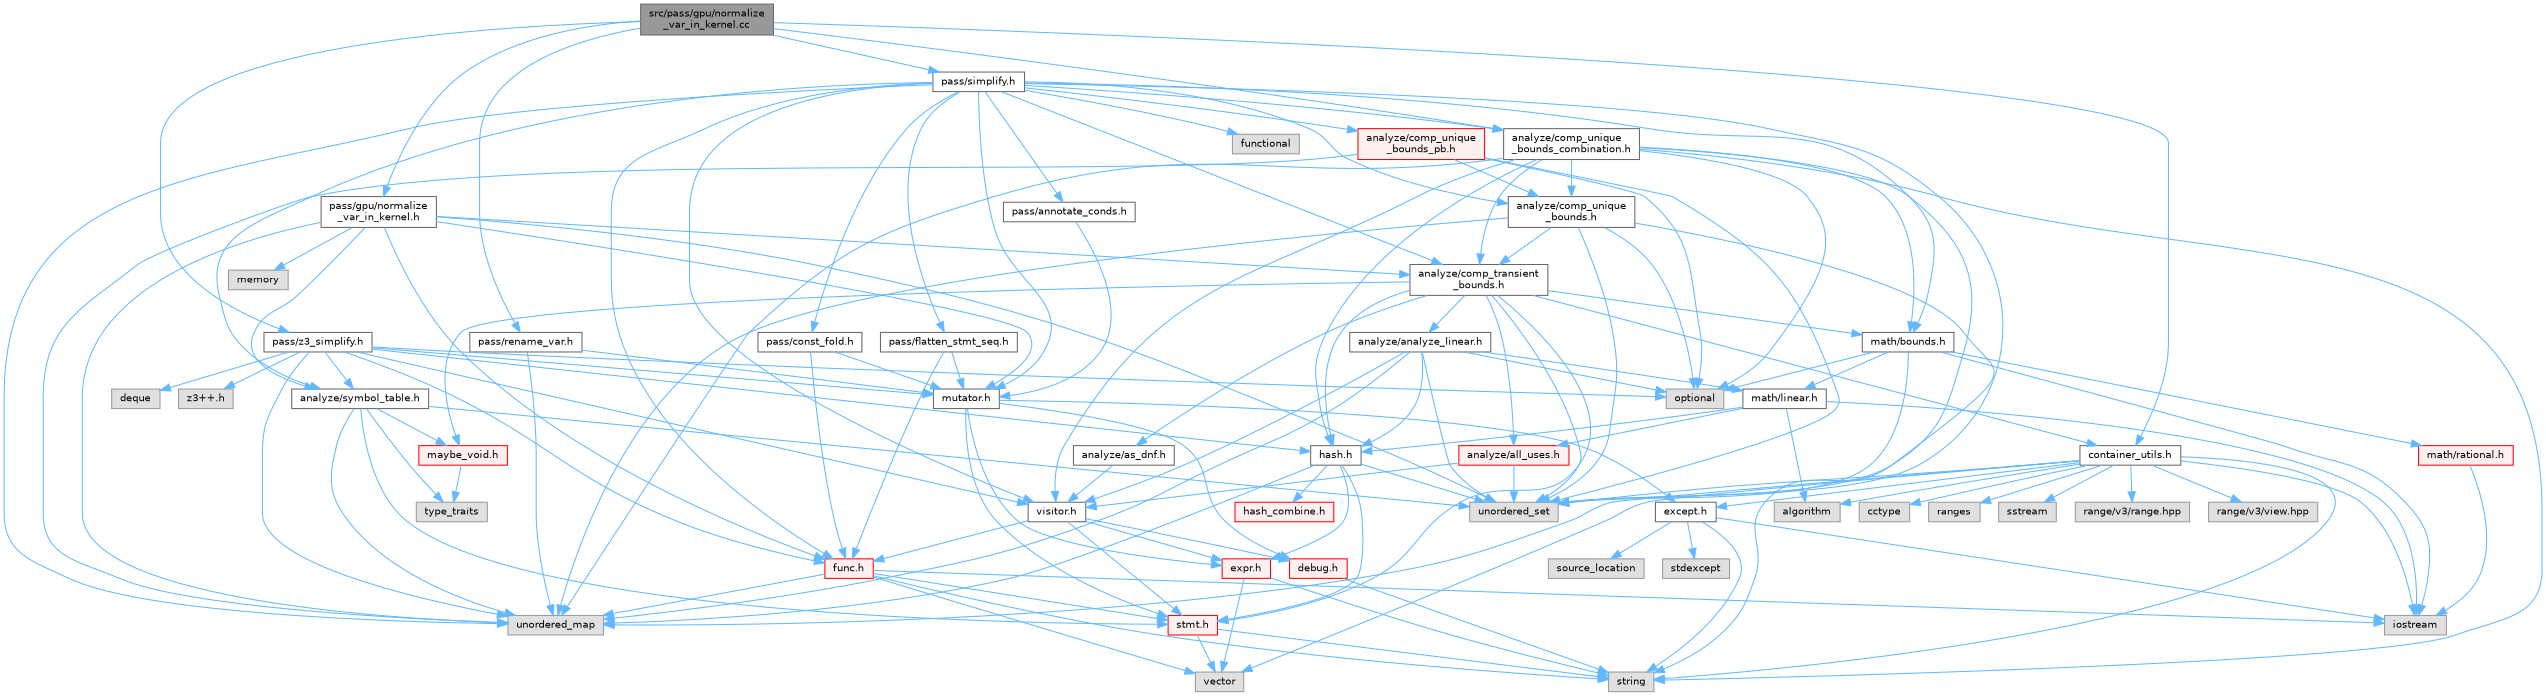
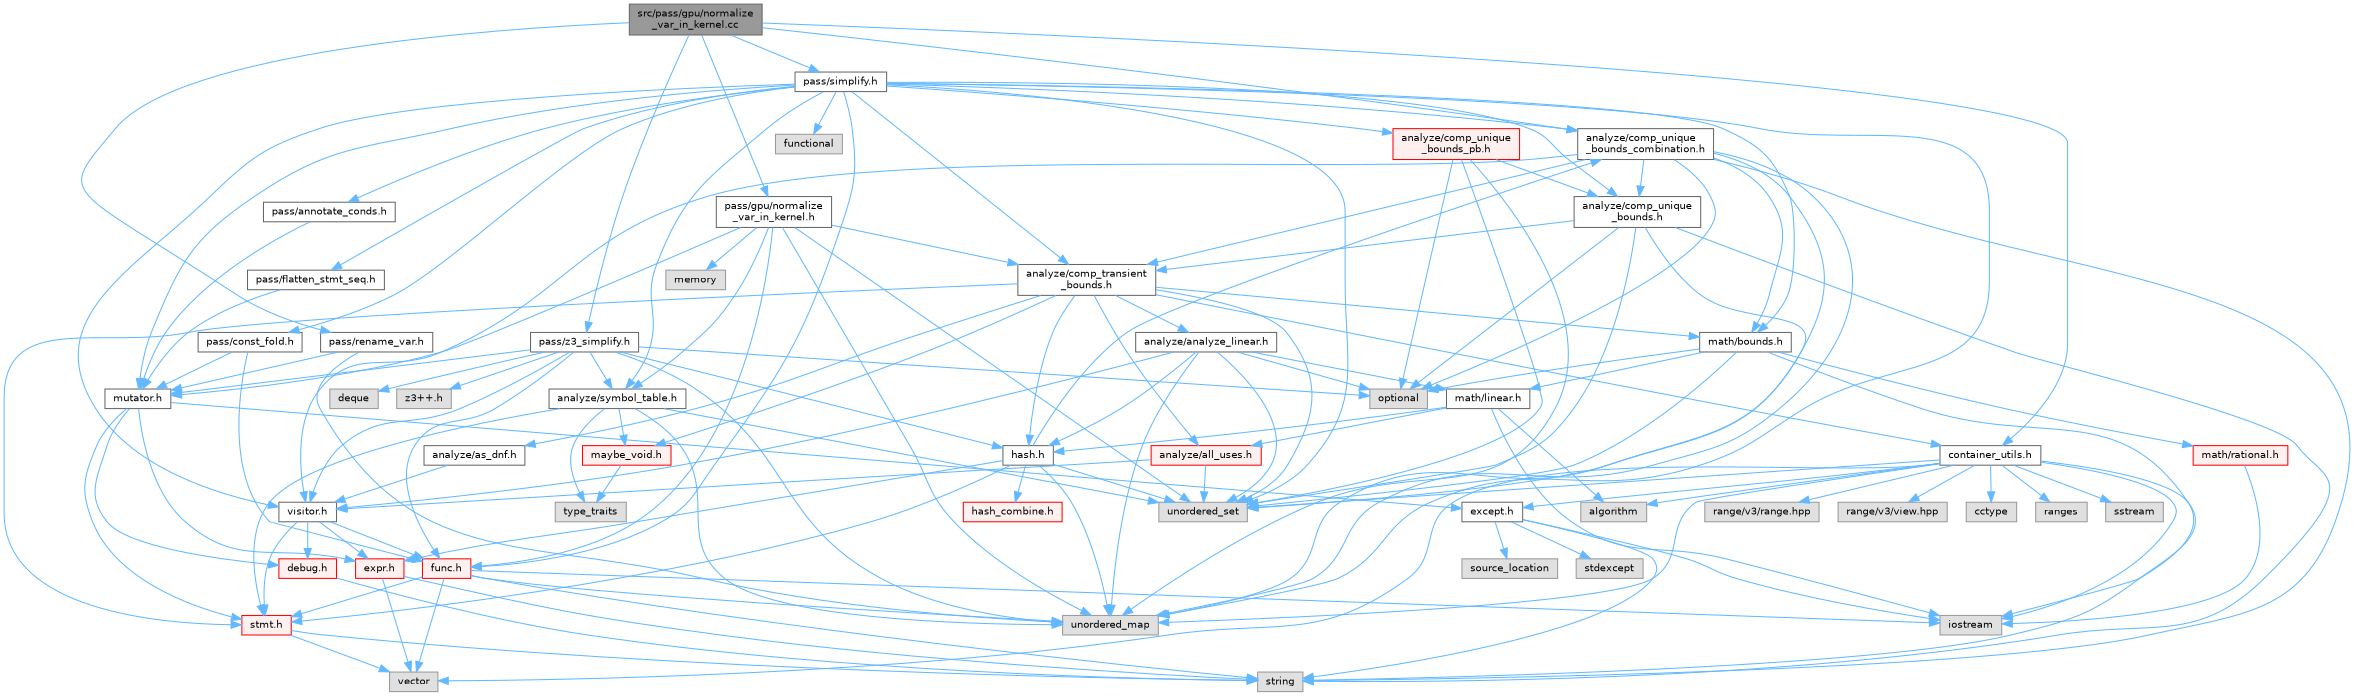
(1378, 265) -> (1287, 267)
(893, 459) -> none
